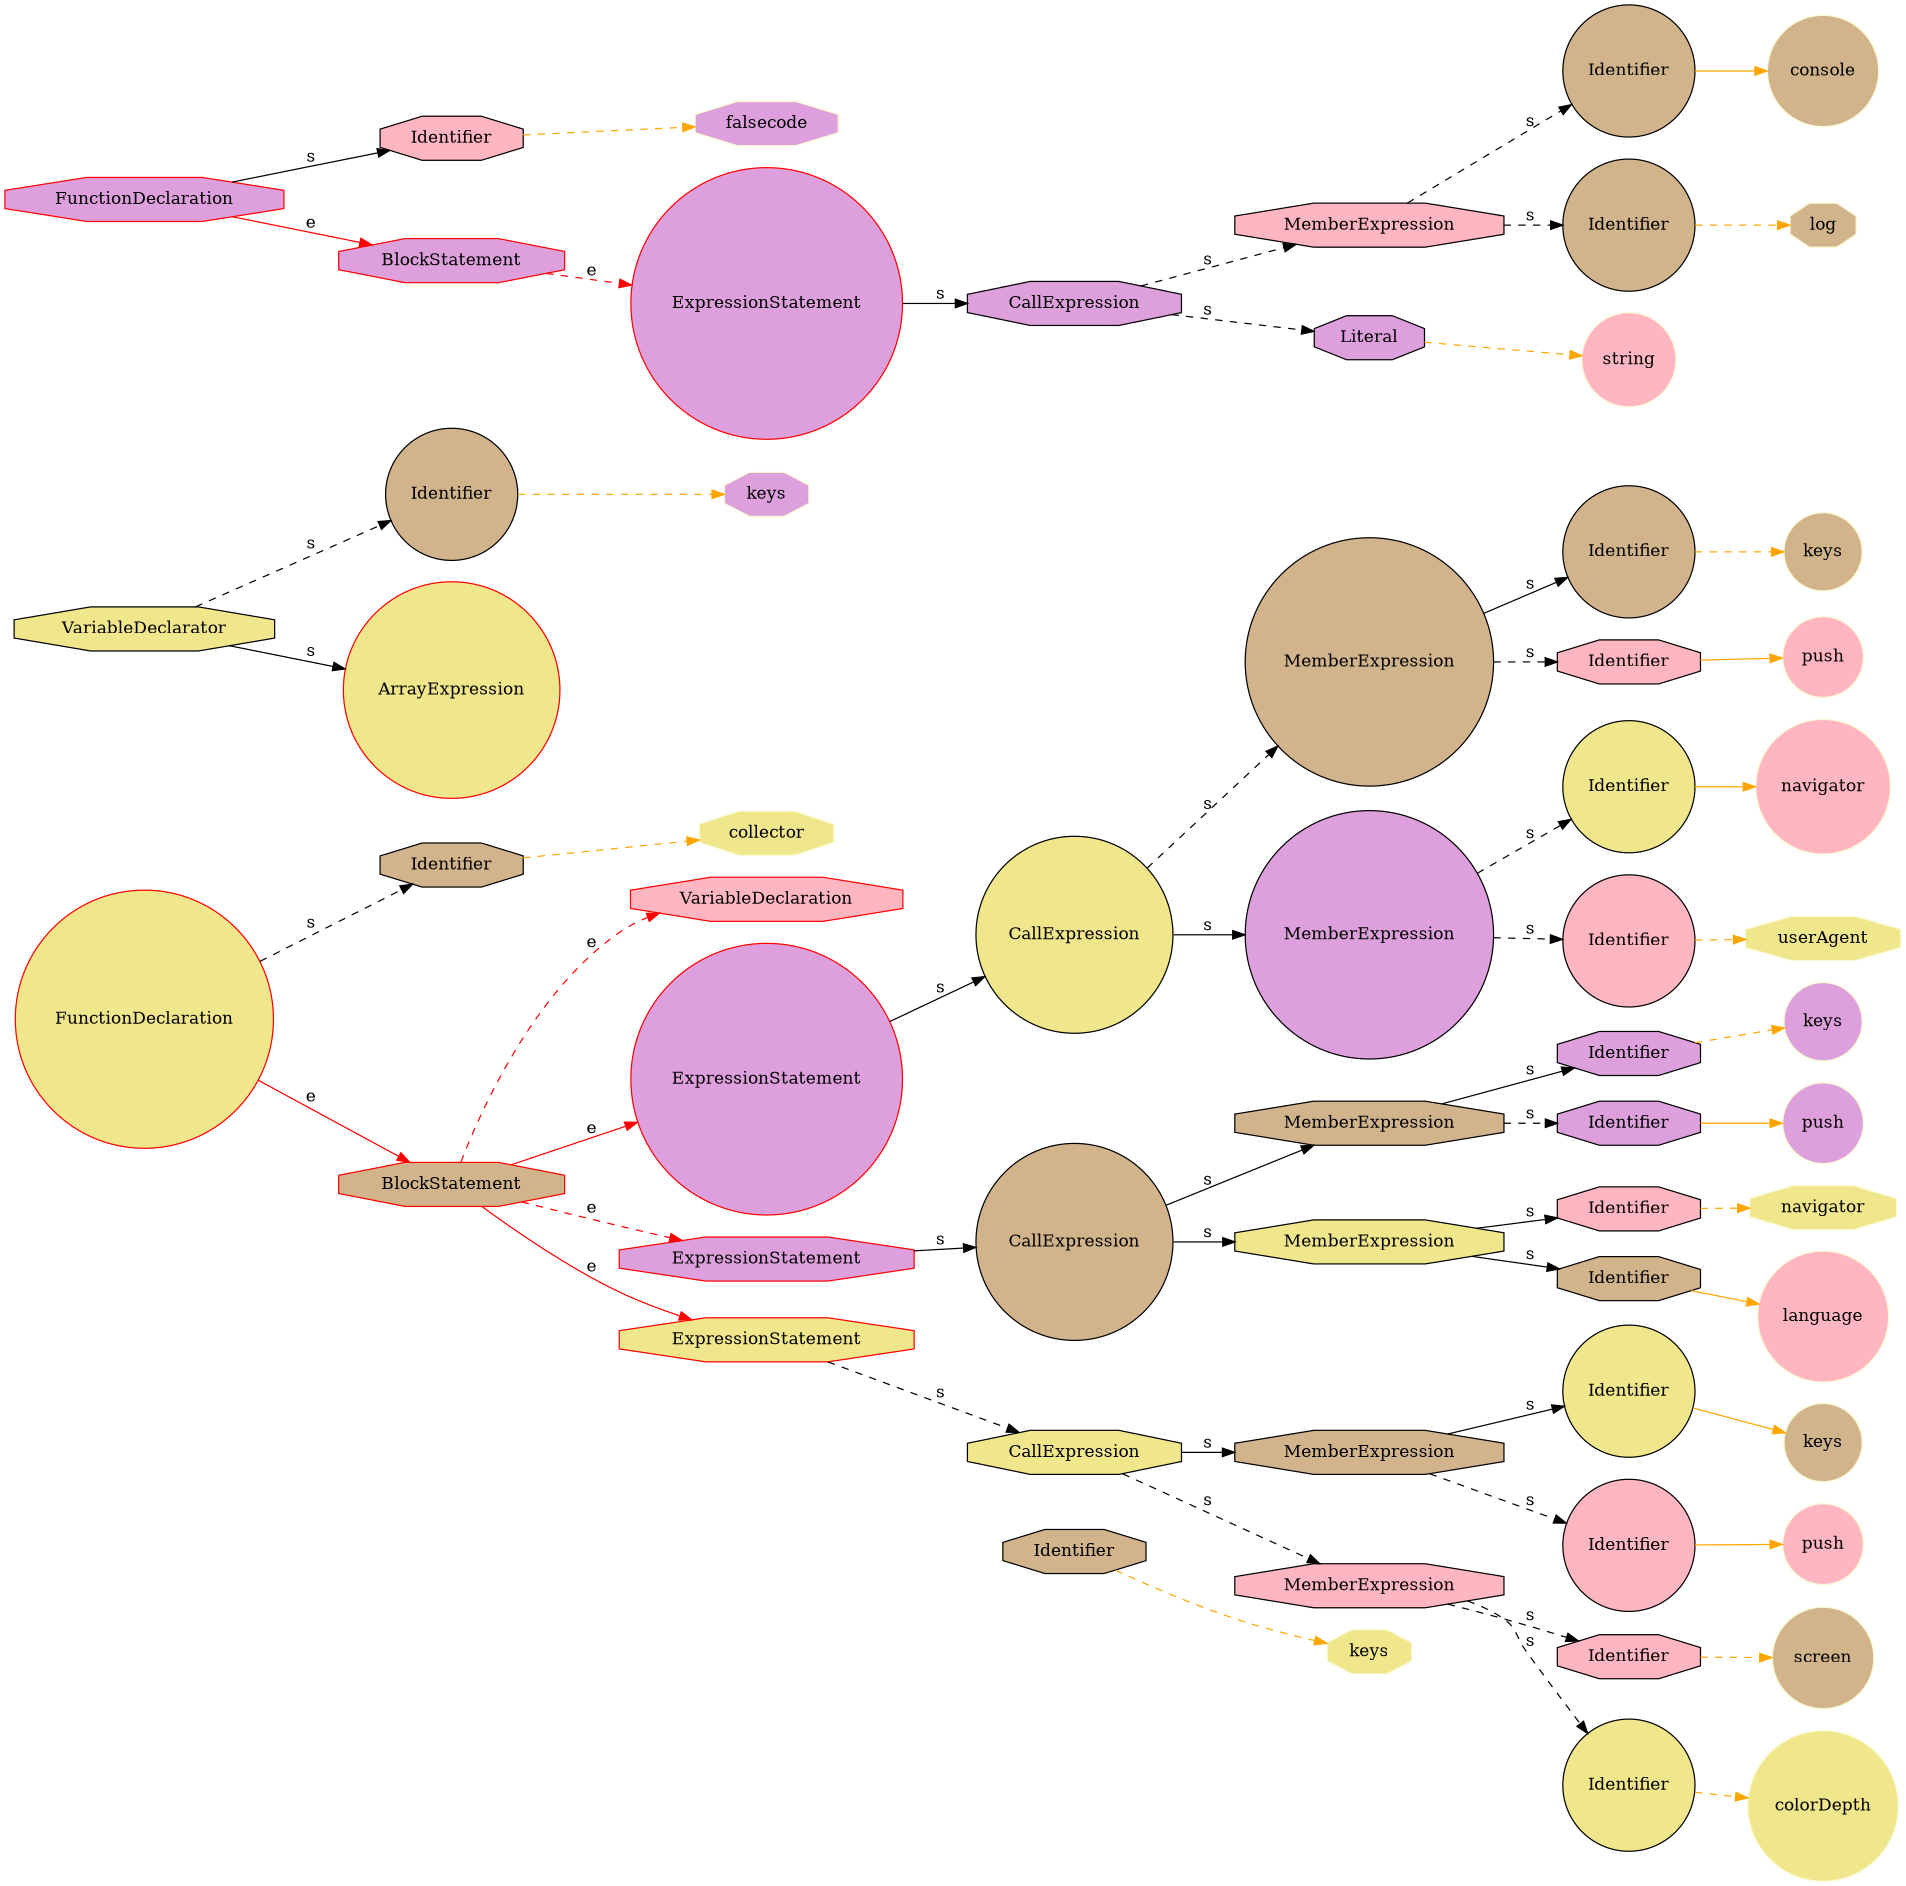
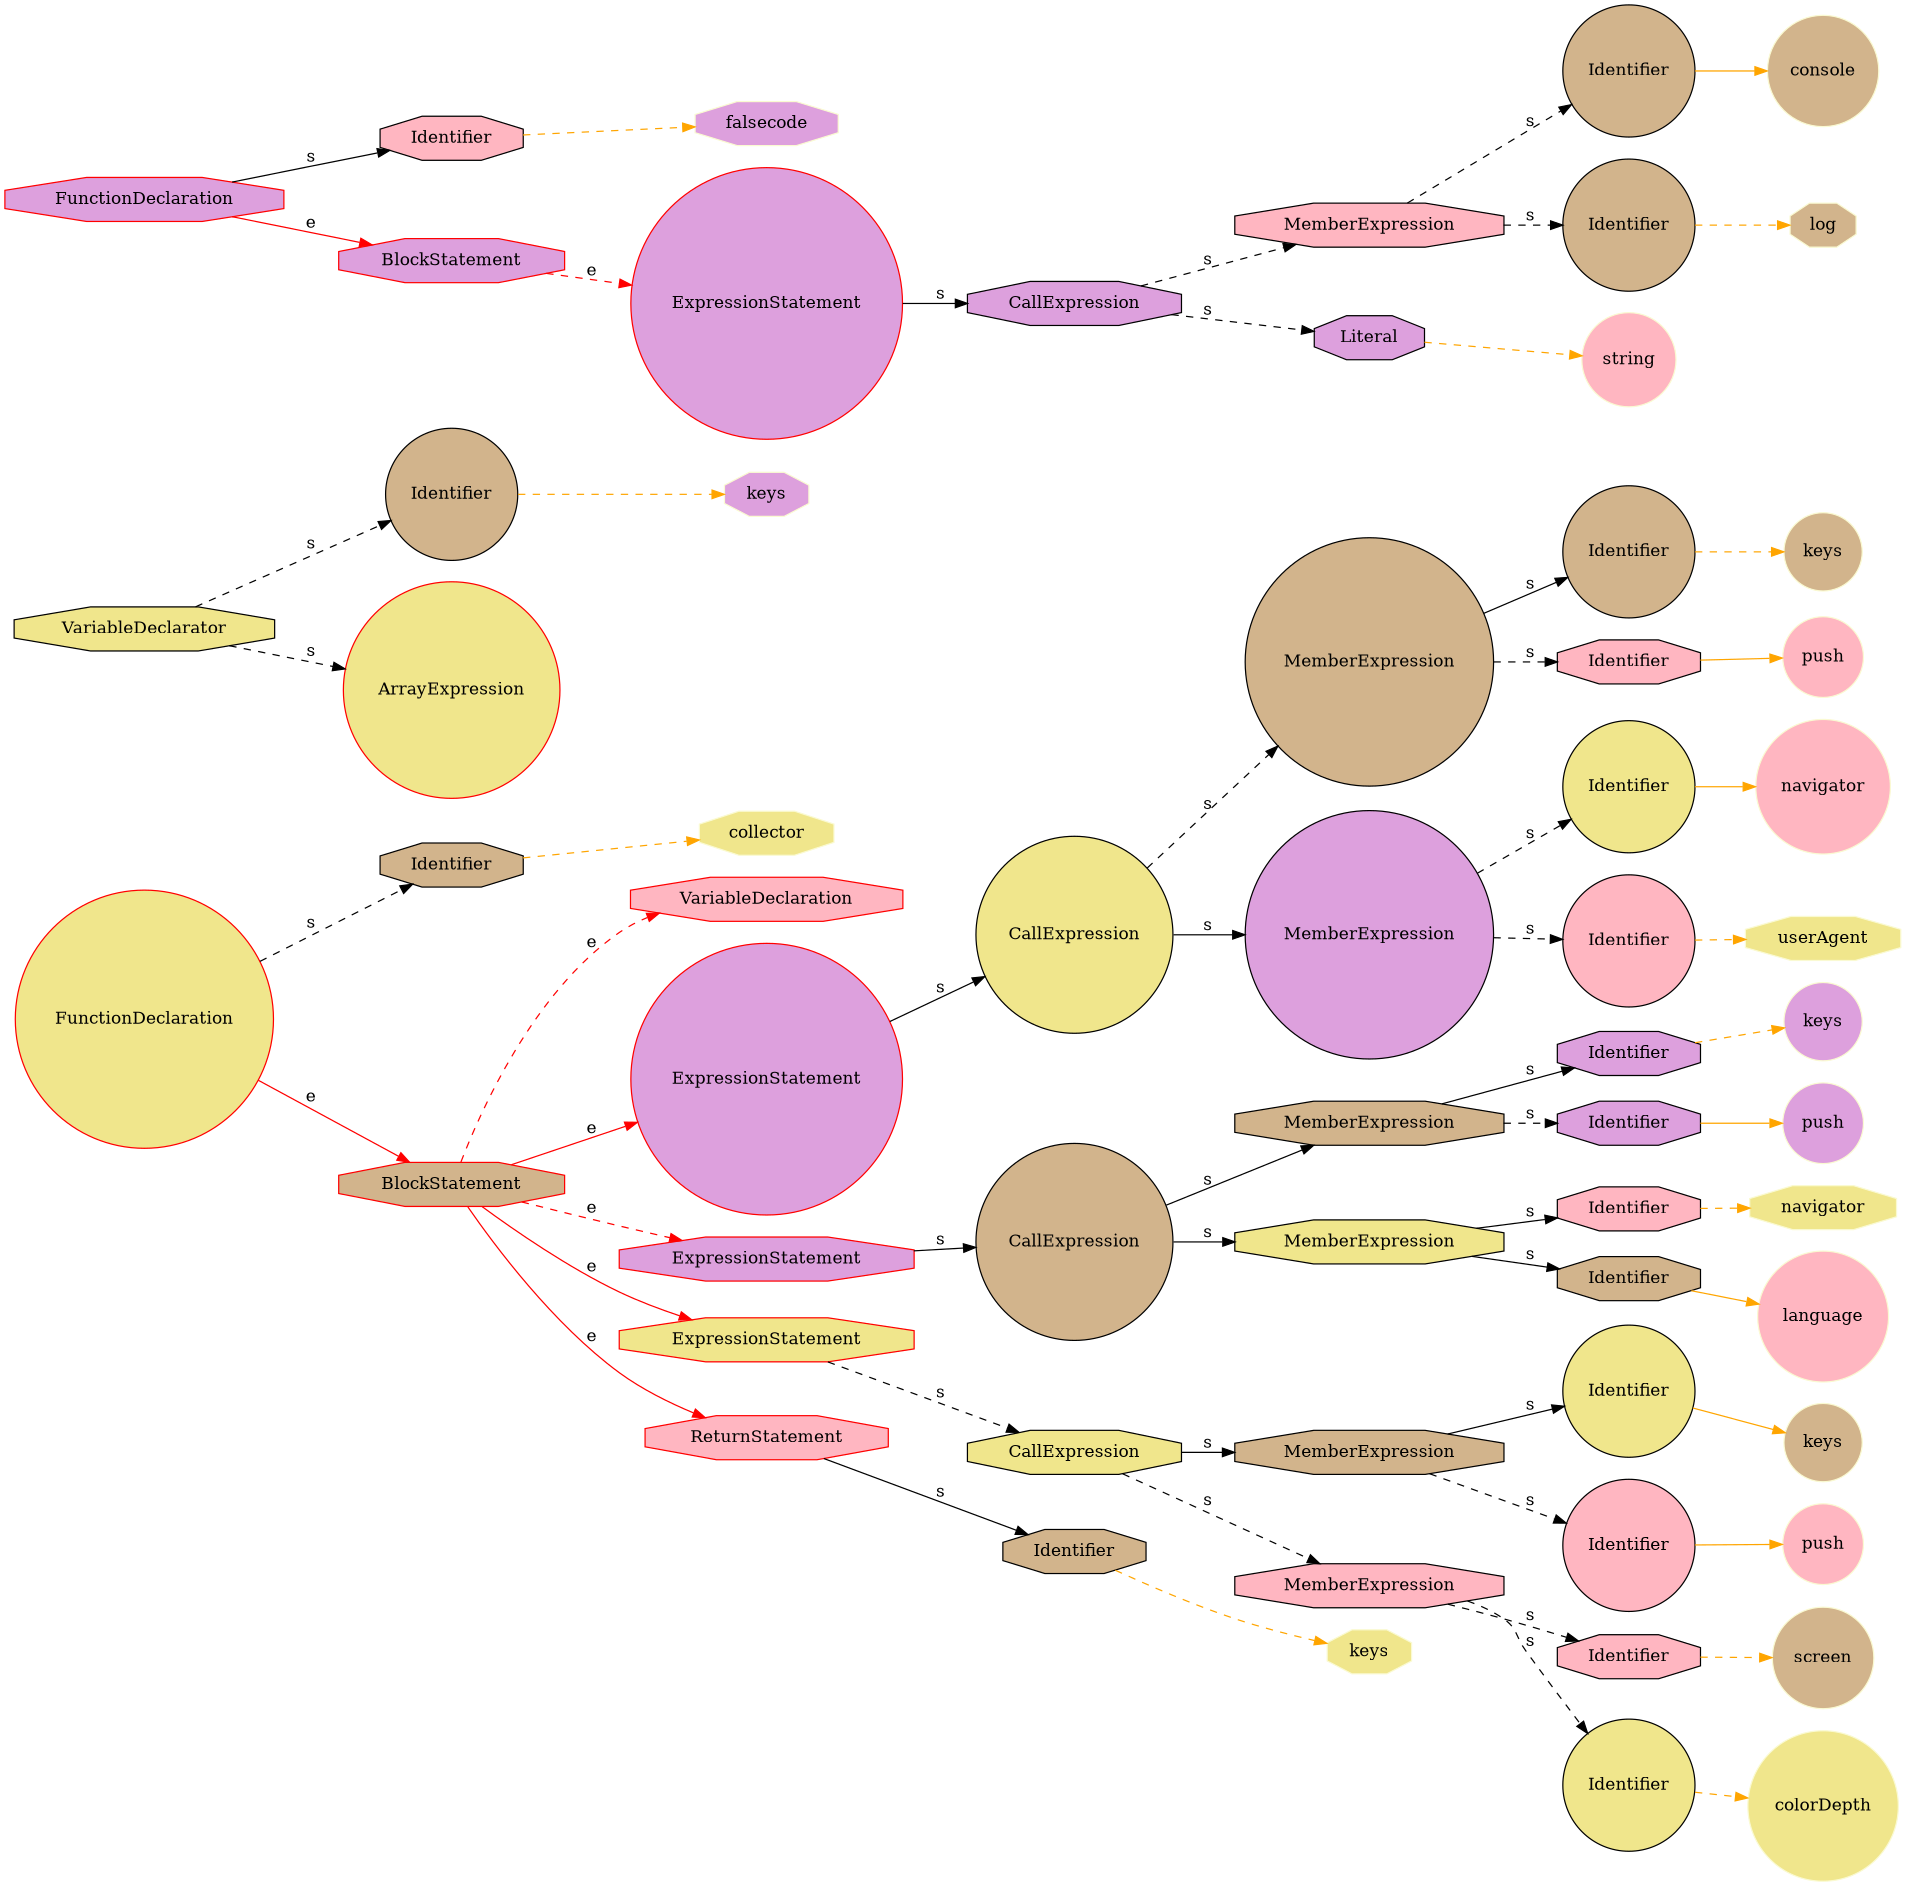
(281, 656) -> (281, 656)
none -> (767, 1438)
